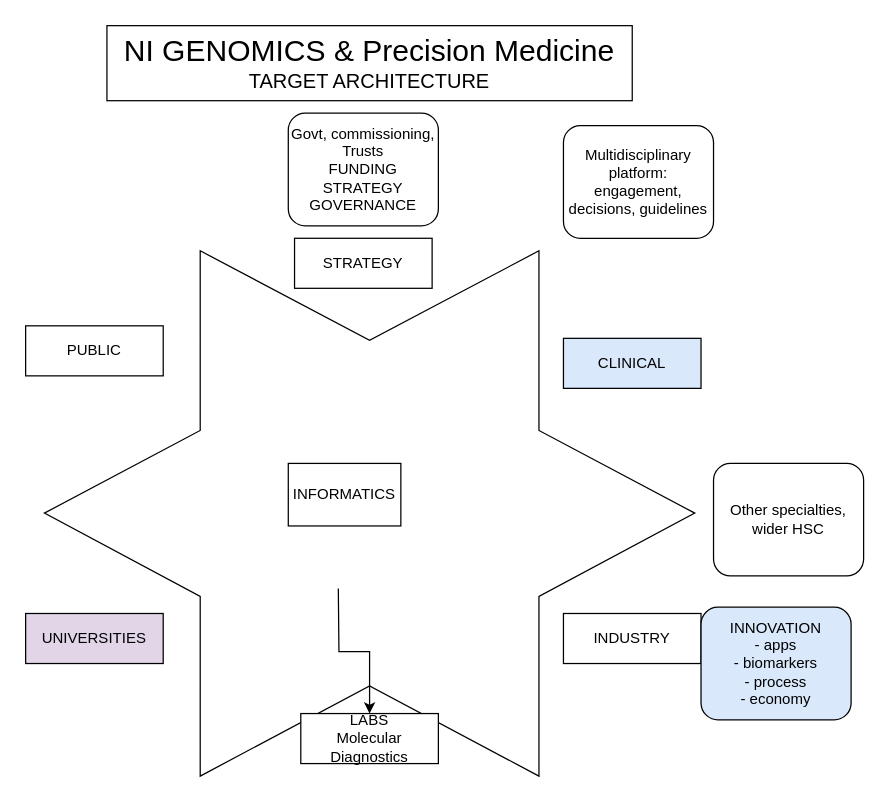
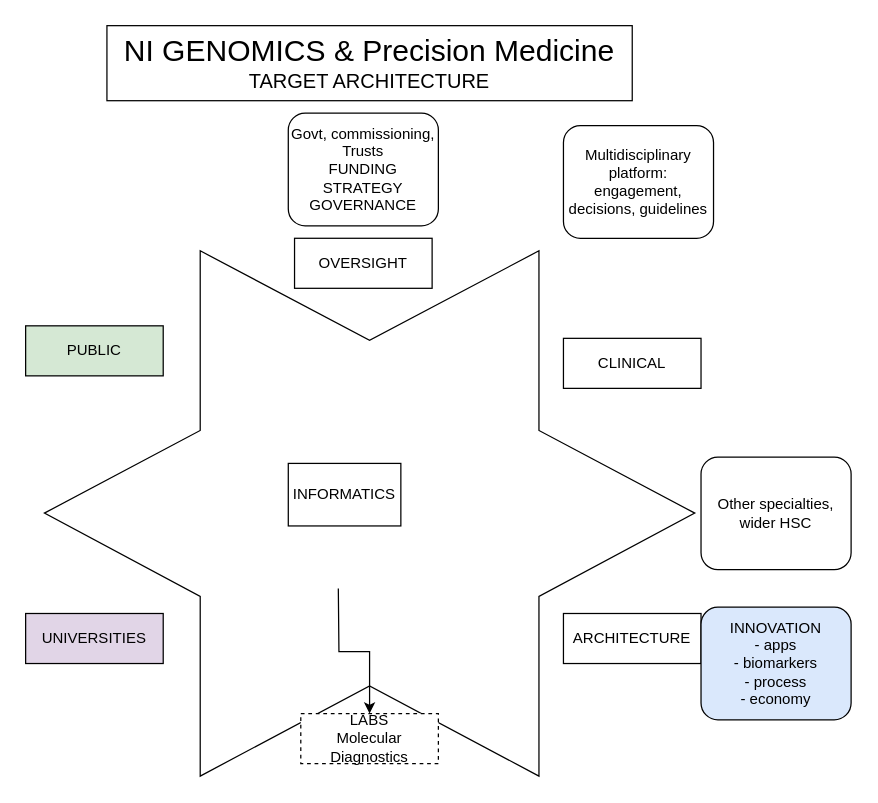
(363, 263) -> (363, 263)
(94, 351) -> (94, 351)
(632, 363) -> (632, 363)
(788, 519) -> (776, 513)
(632, 638) -> (632, 638)
(369, 738) -> (369, 738)
